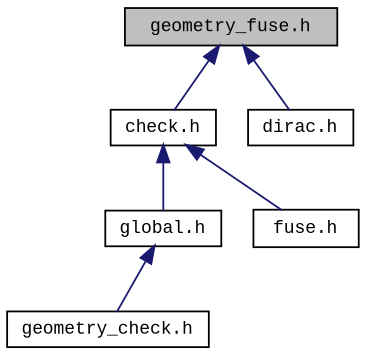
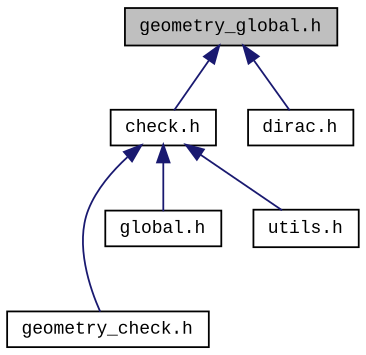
(231, 27) -> (231, 27)
(306, 228) -> (306, 228)
(131, 287) -> (84, 229)
